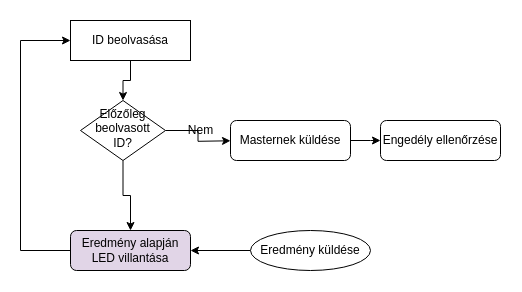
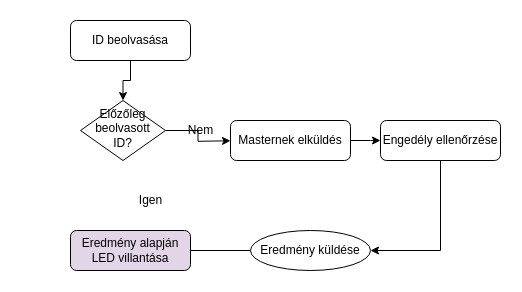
(131, 41) -> (131, 41)
(291, 141) -> (291, 141)
(21, 150) -> none
(123, 196) -> none
none -> (151, 201)
none -> (441, 237)
(198, 251) -> (196, 251)
